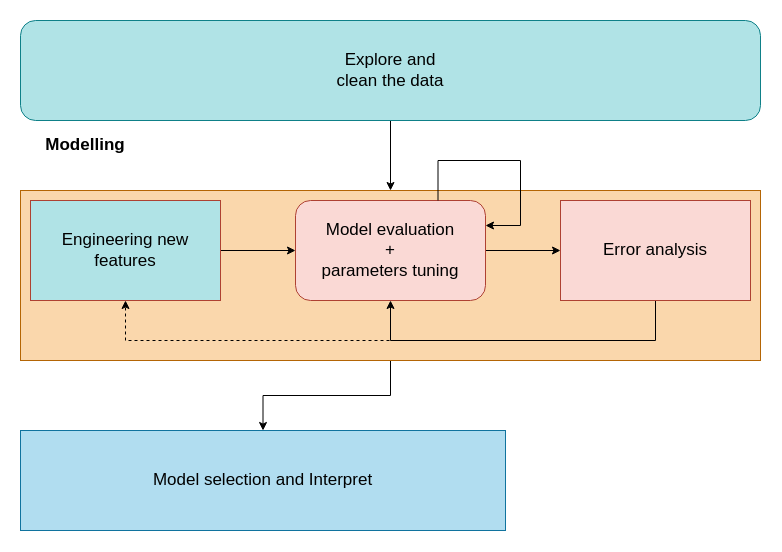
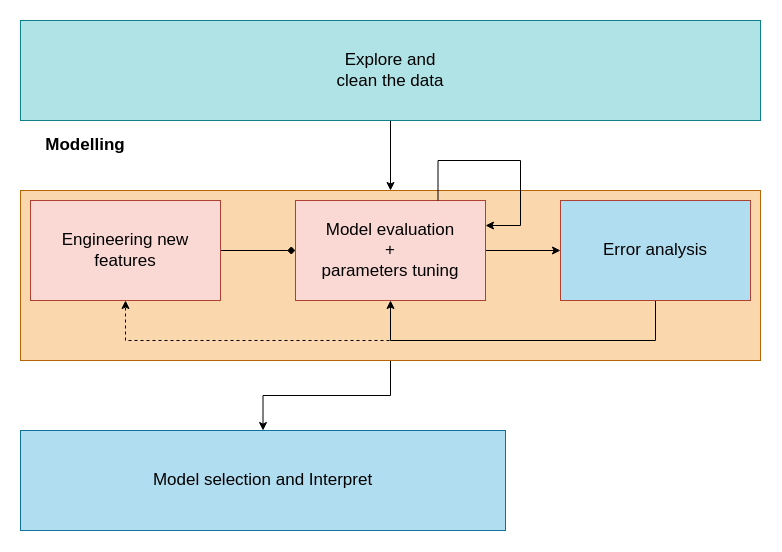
(391, 71) -> (391, 71)
(126, 251) -> (126, 251)
(287, 251) -> (287, 251)
(391, 251) -> (391, 251)
(656, 251) -> (656, 251)
